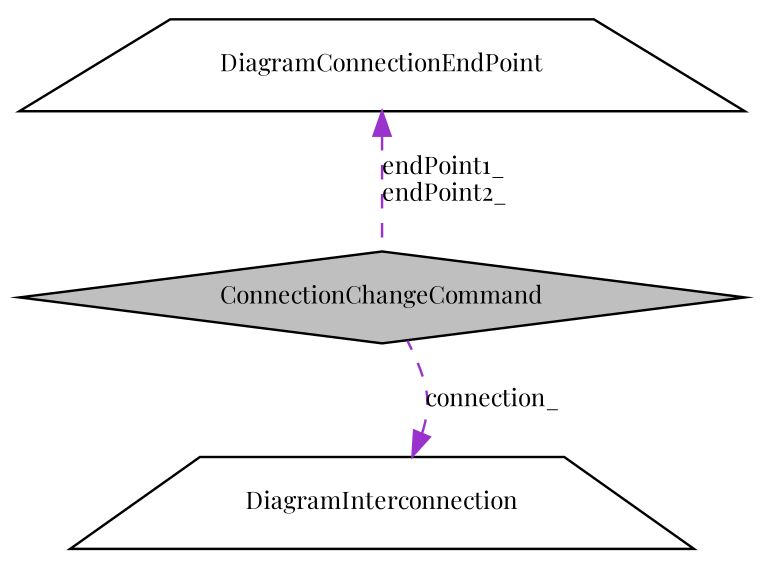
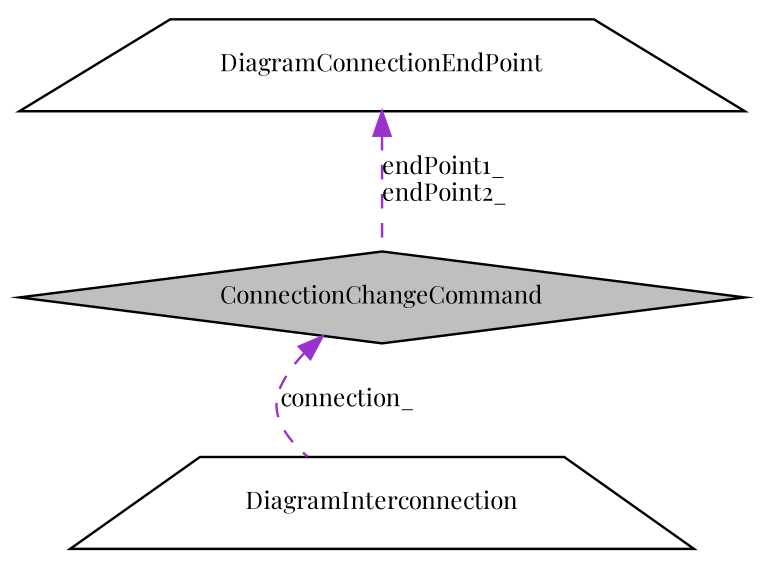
(425, 386) -> (276, 406)
